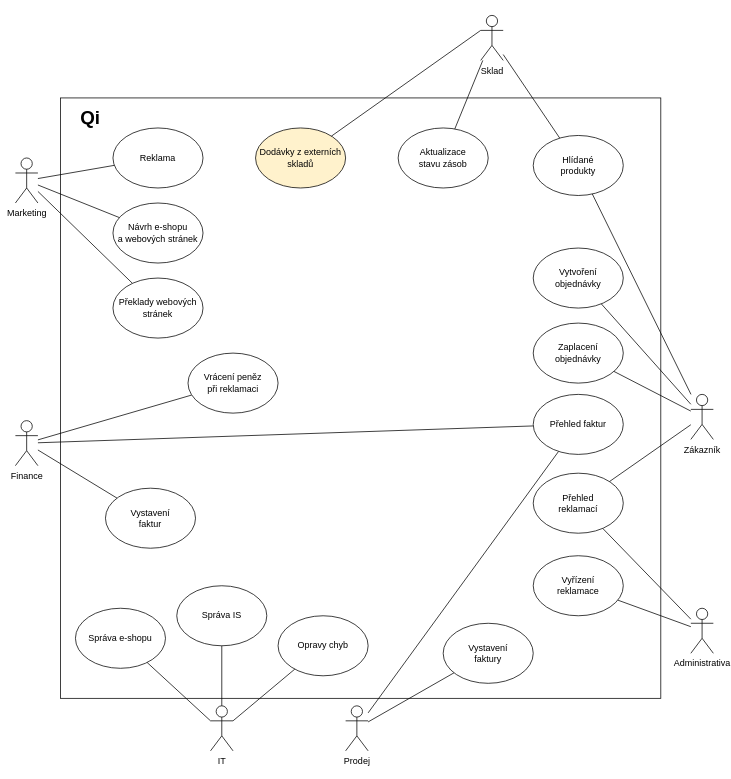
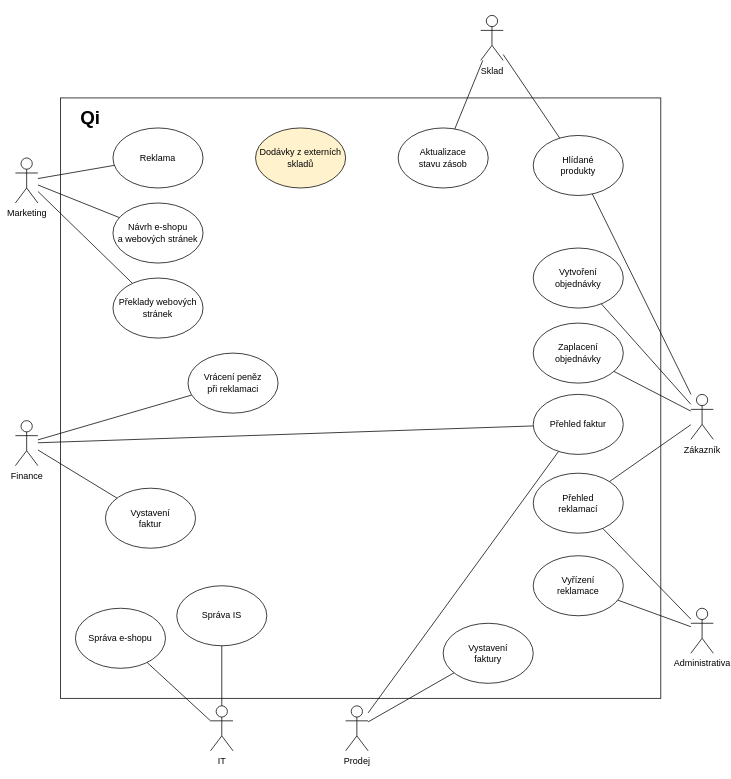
(405, 84) -> none
(323, 645) -> none
(264, 695) -> none
